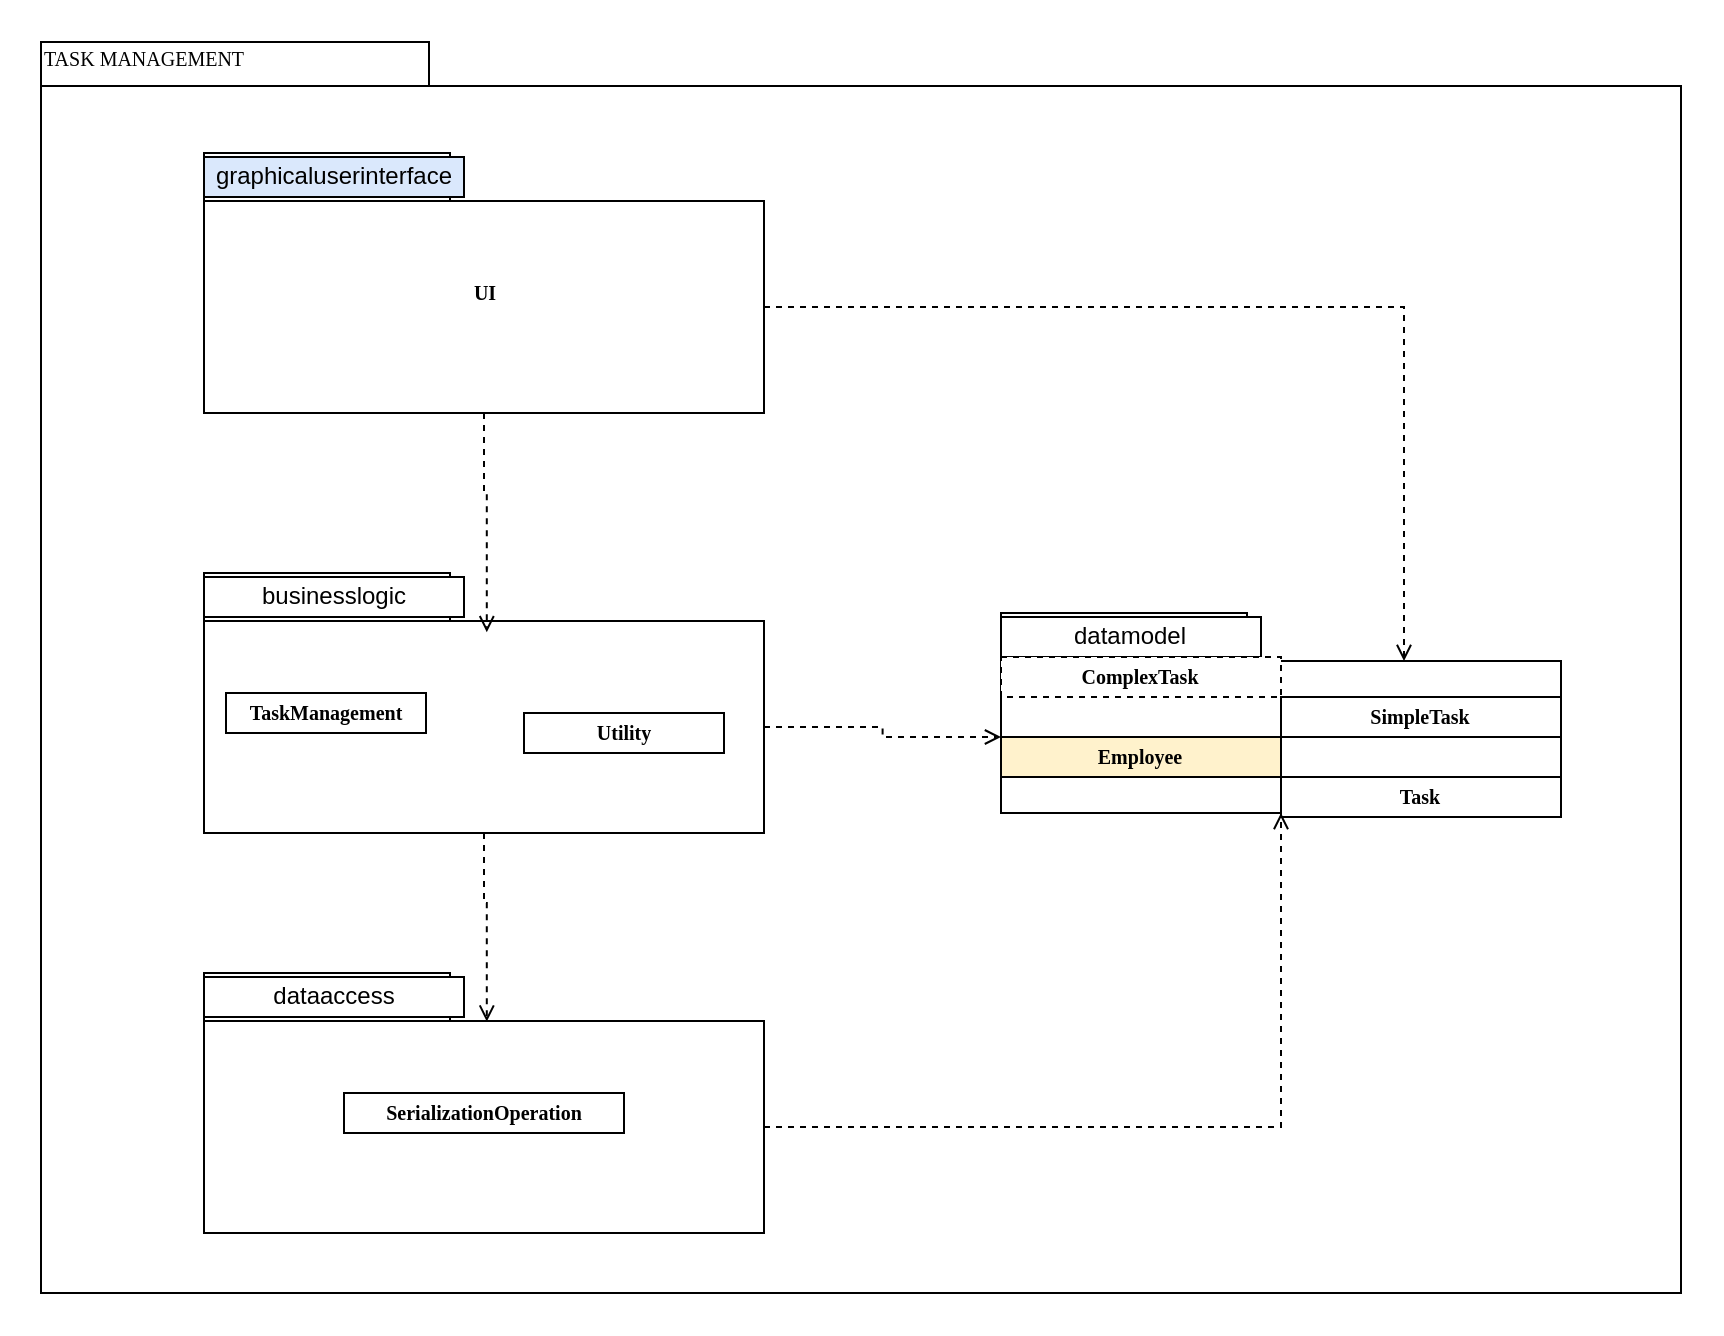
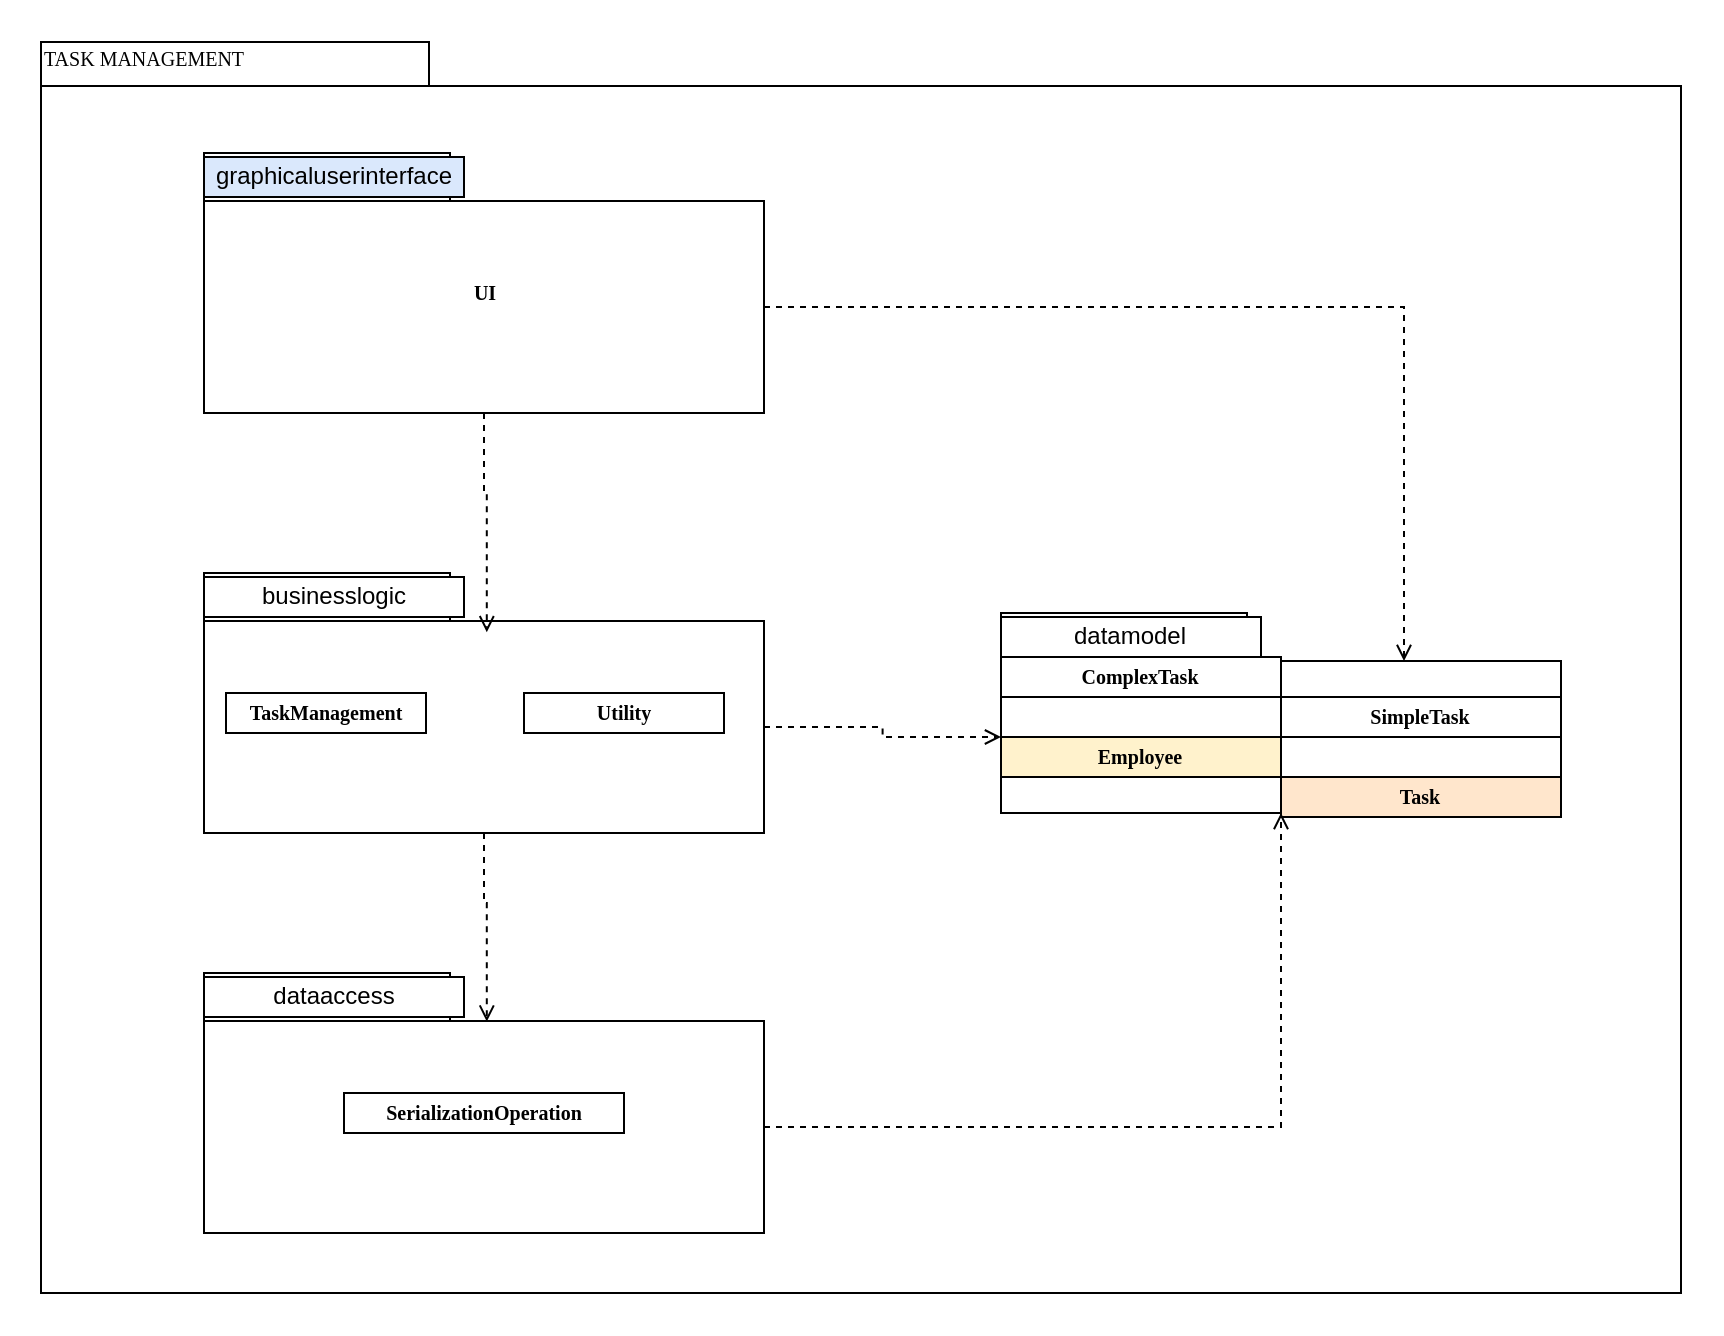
(1141, 677) -> (1141, 677)
(624, 733) -> (624, 713)
(1421, 797) -> (1421, 797)
